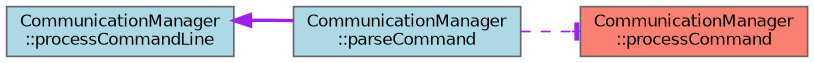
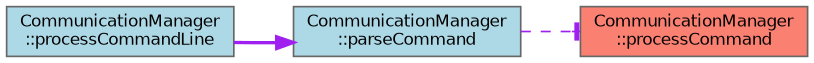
(272, 20) -> (255, 43)
